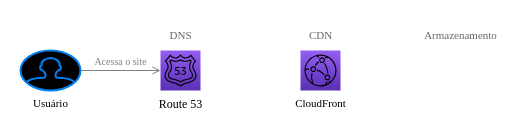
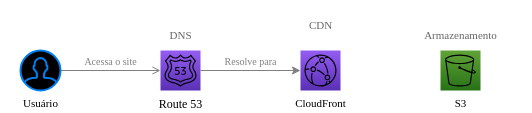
(321, 36) -> (321, 26)
(51, 71) -> (41, 71)
none -> (247, 71)
none -> (461, 71)
